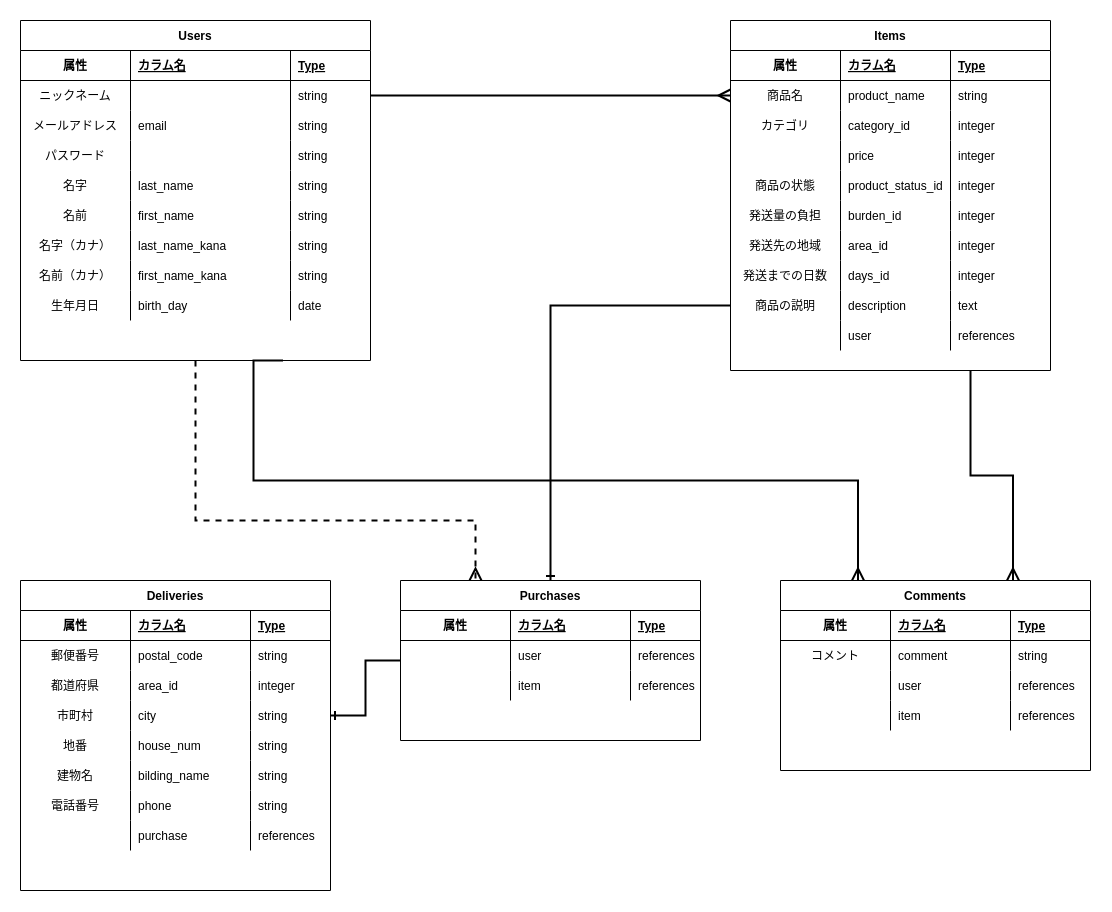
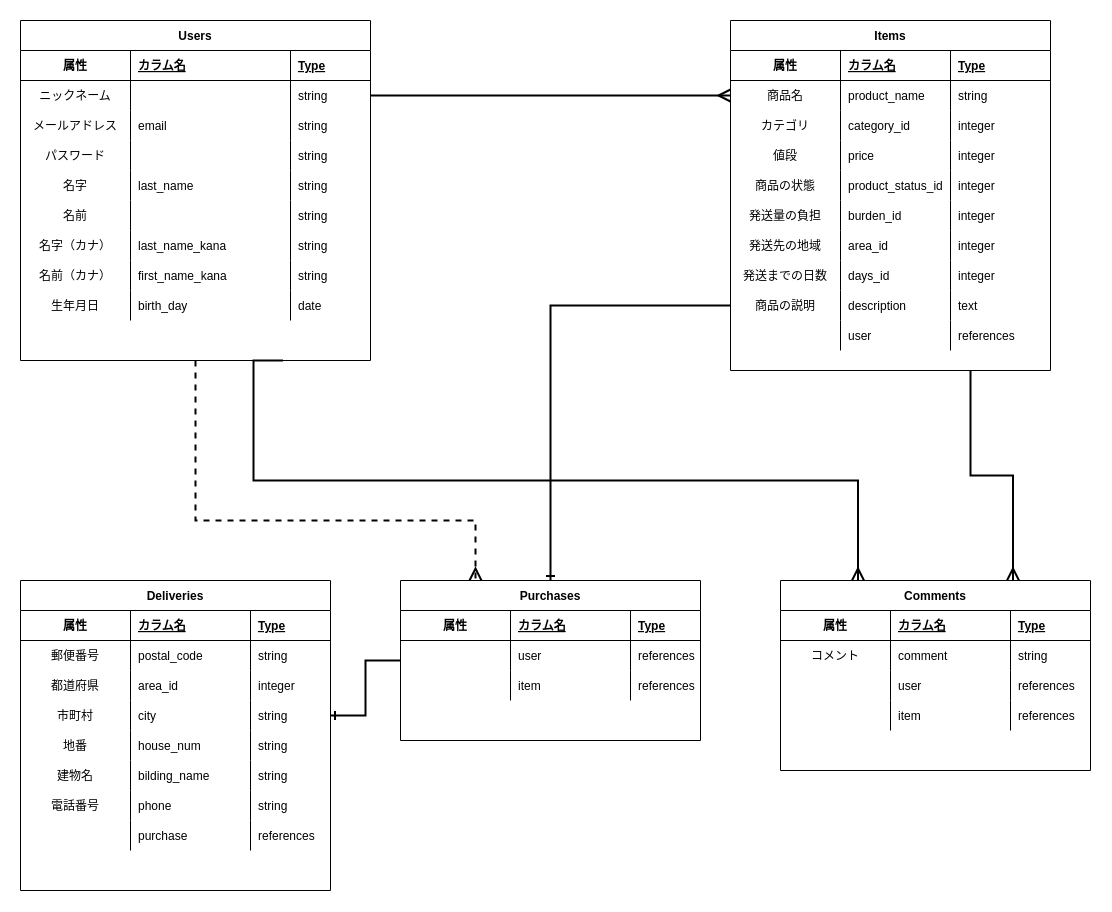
none -> (786, 156)
(211, 216) -> none
